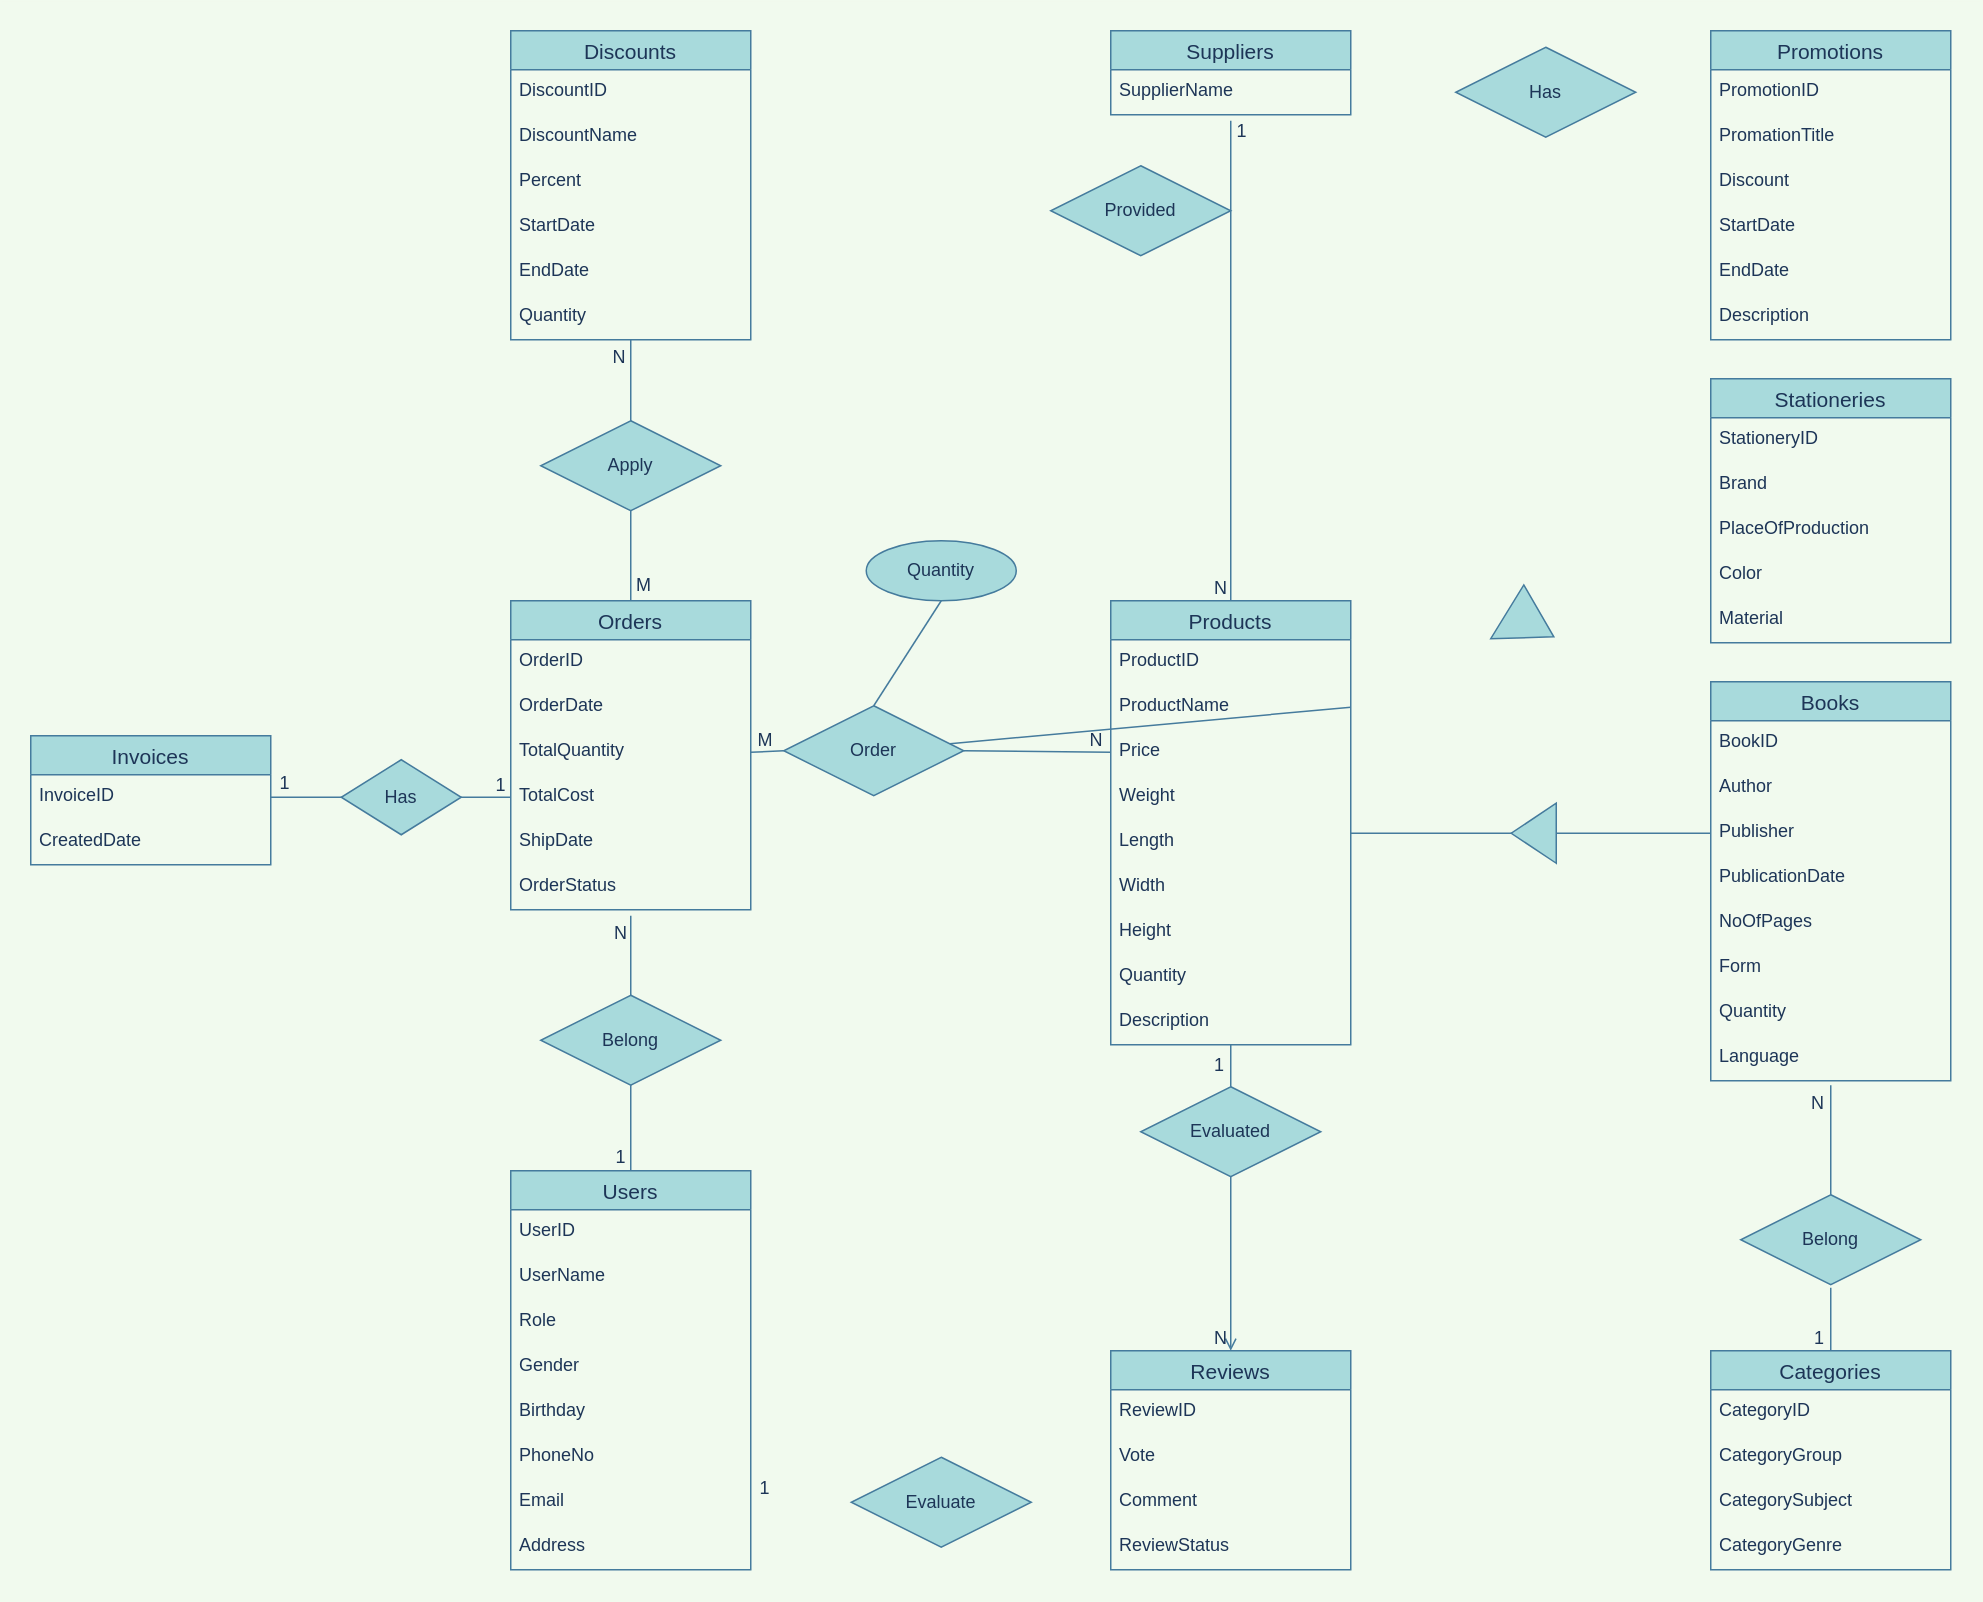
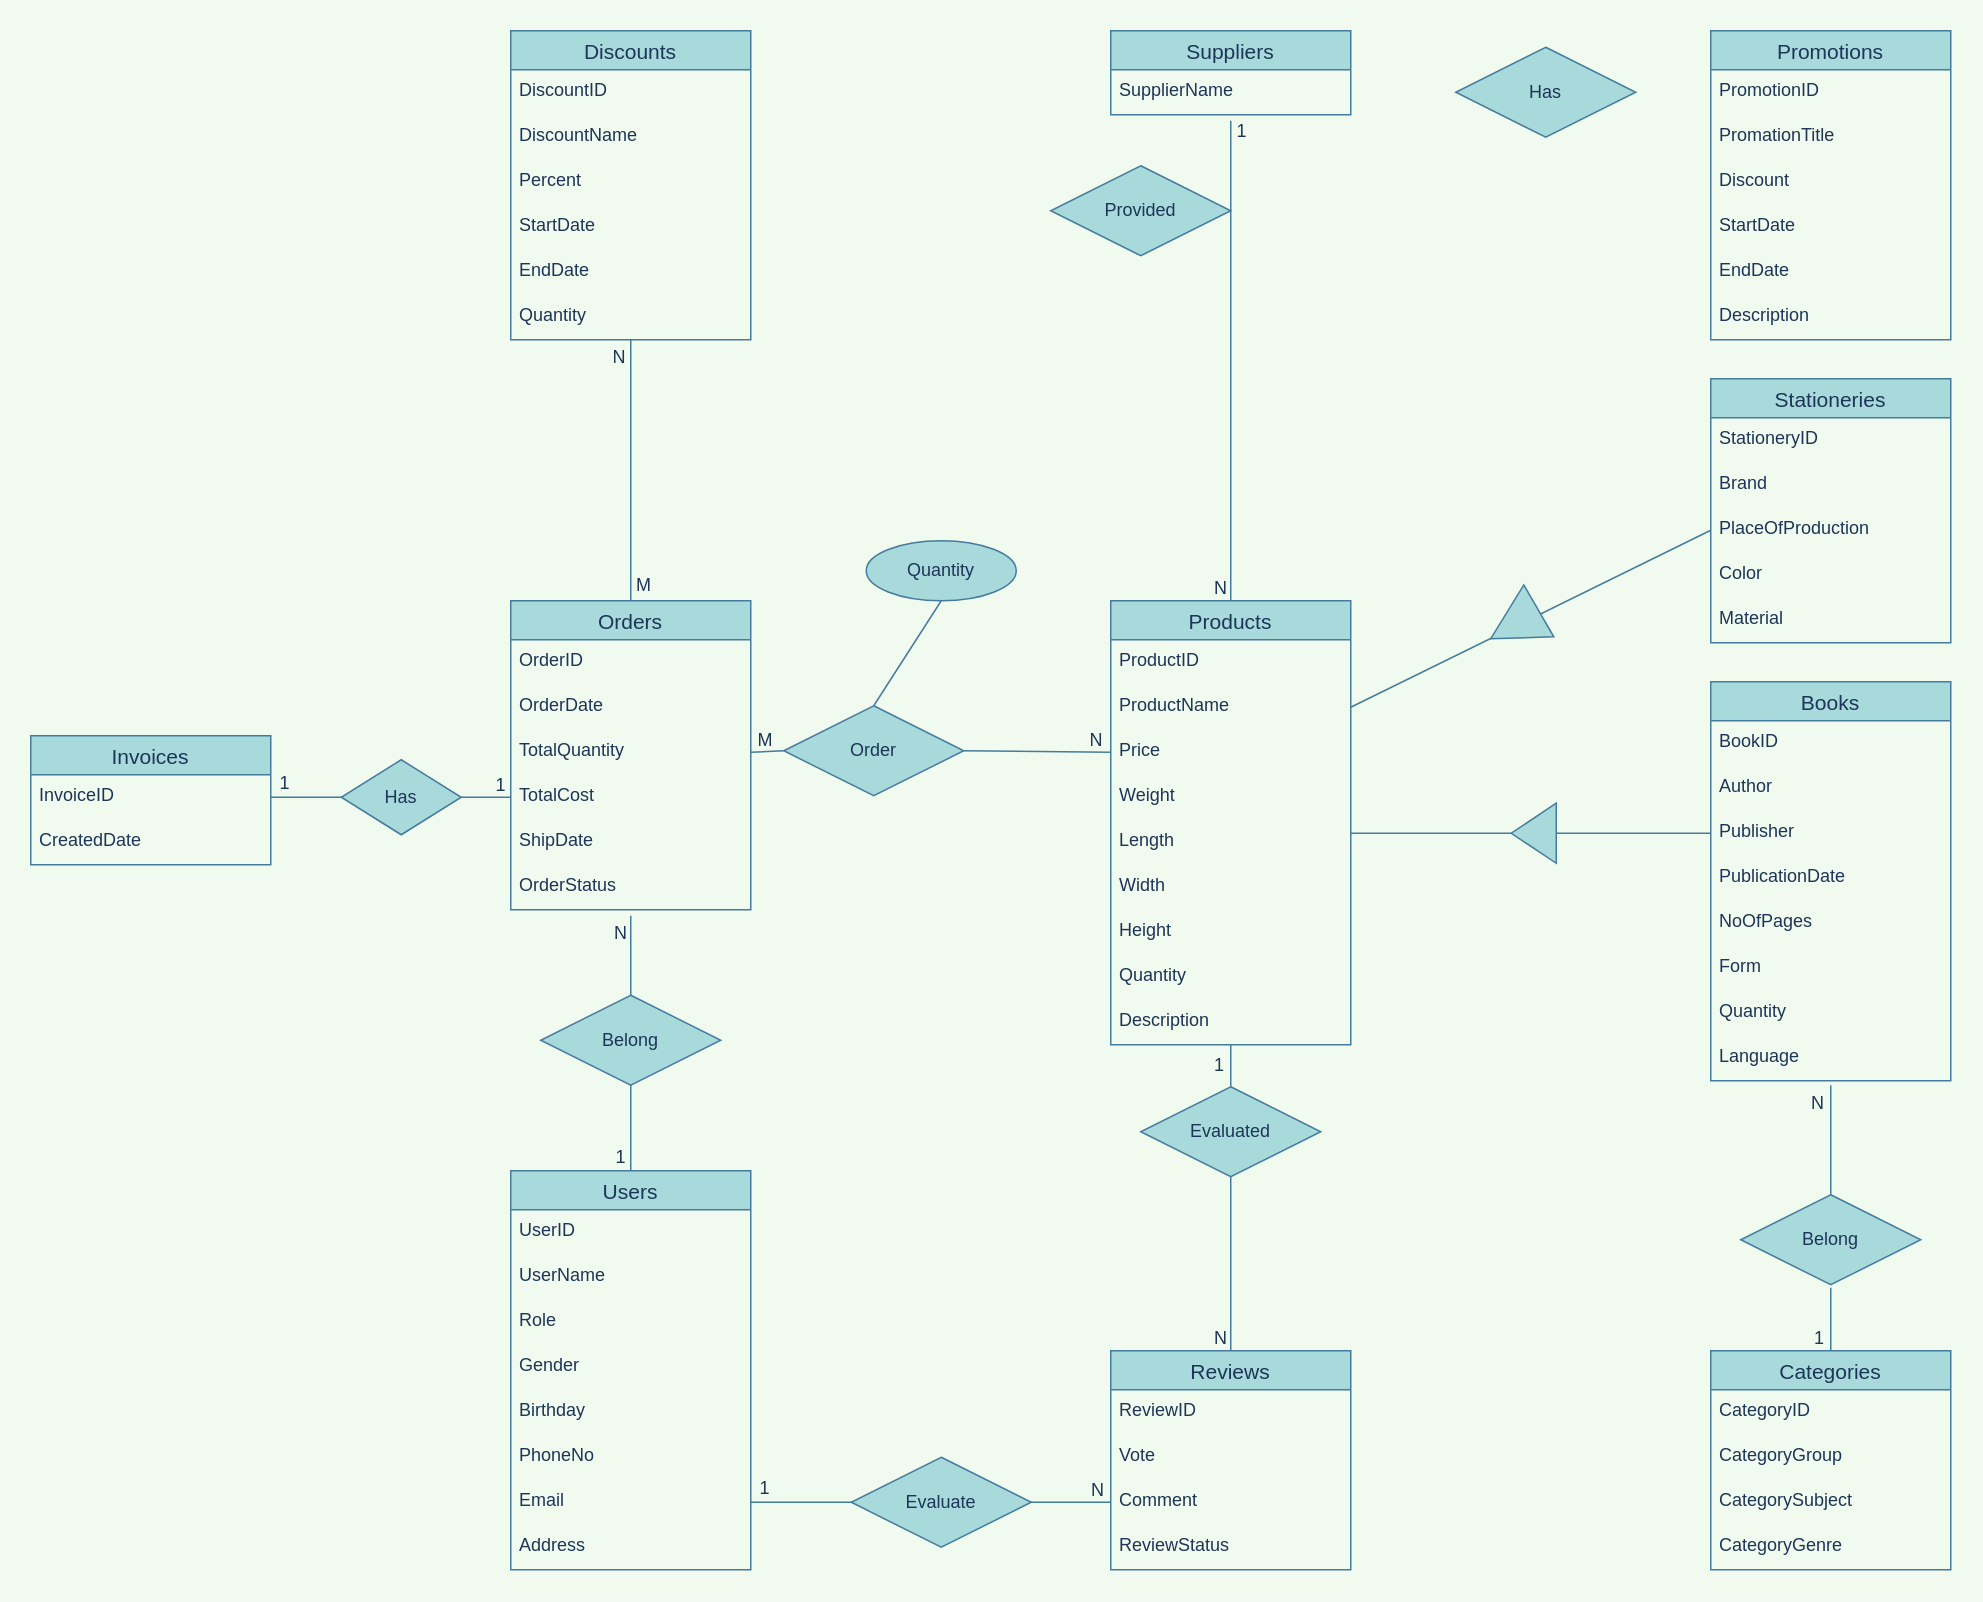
(631, 466) -> none
(1148, 726) -> (1624, 573)
(1231, 1343) -> (1231, 1344)
none -> (801, 1502)
